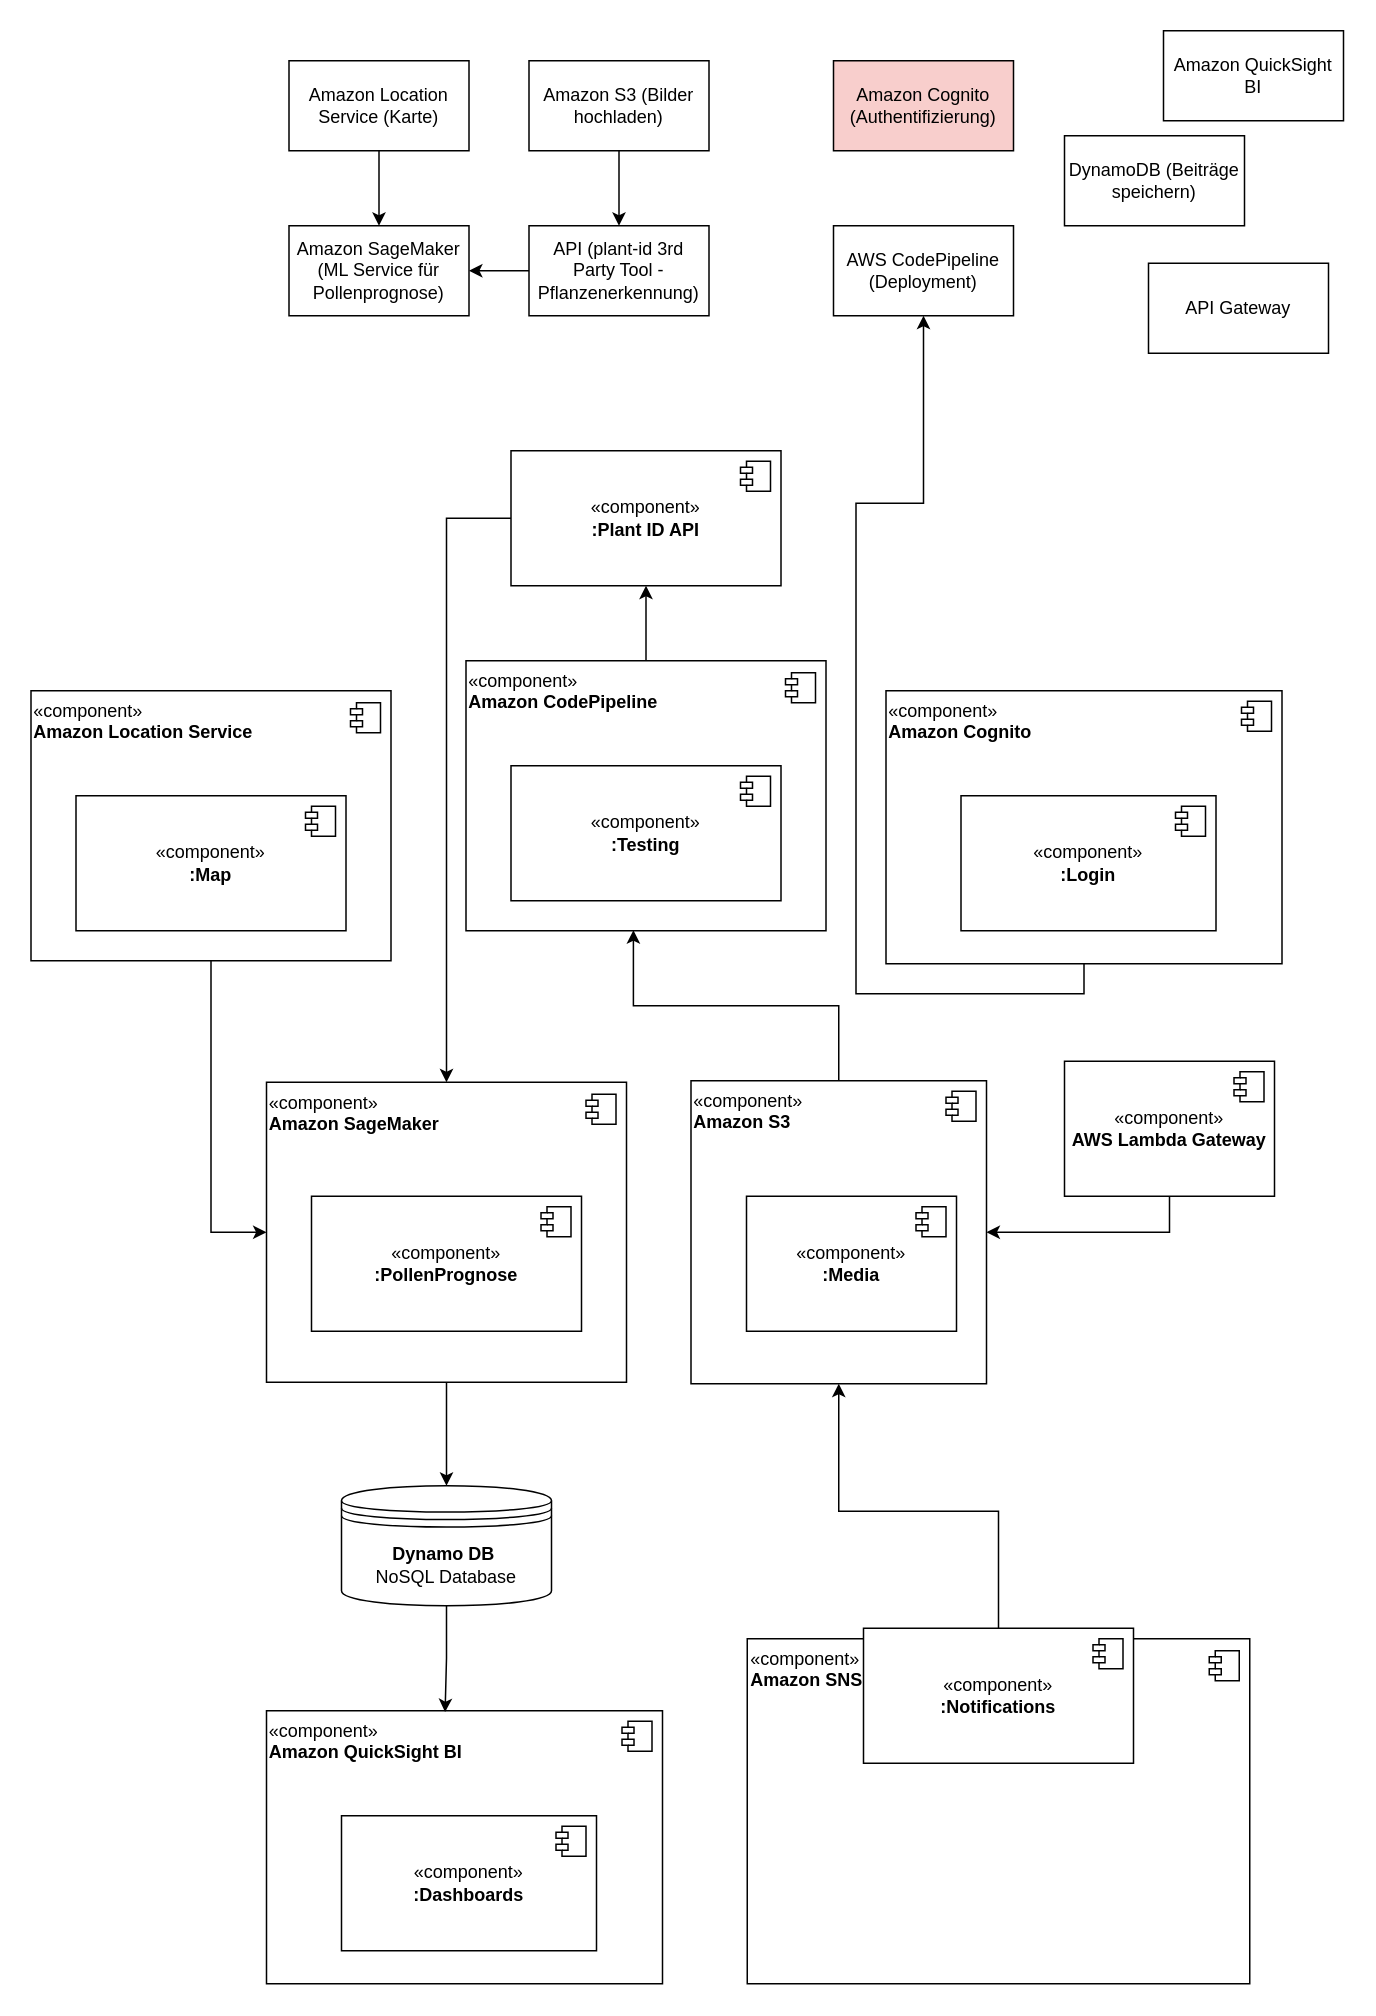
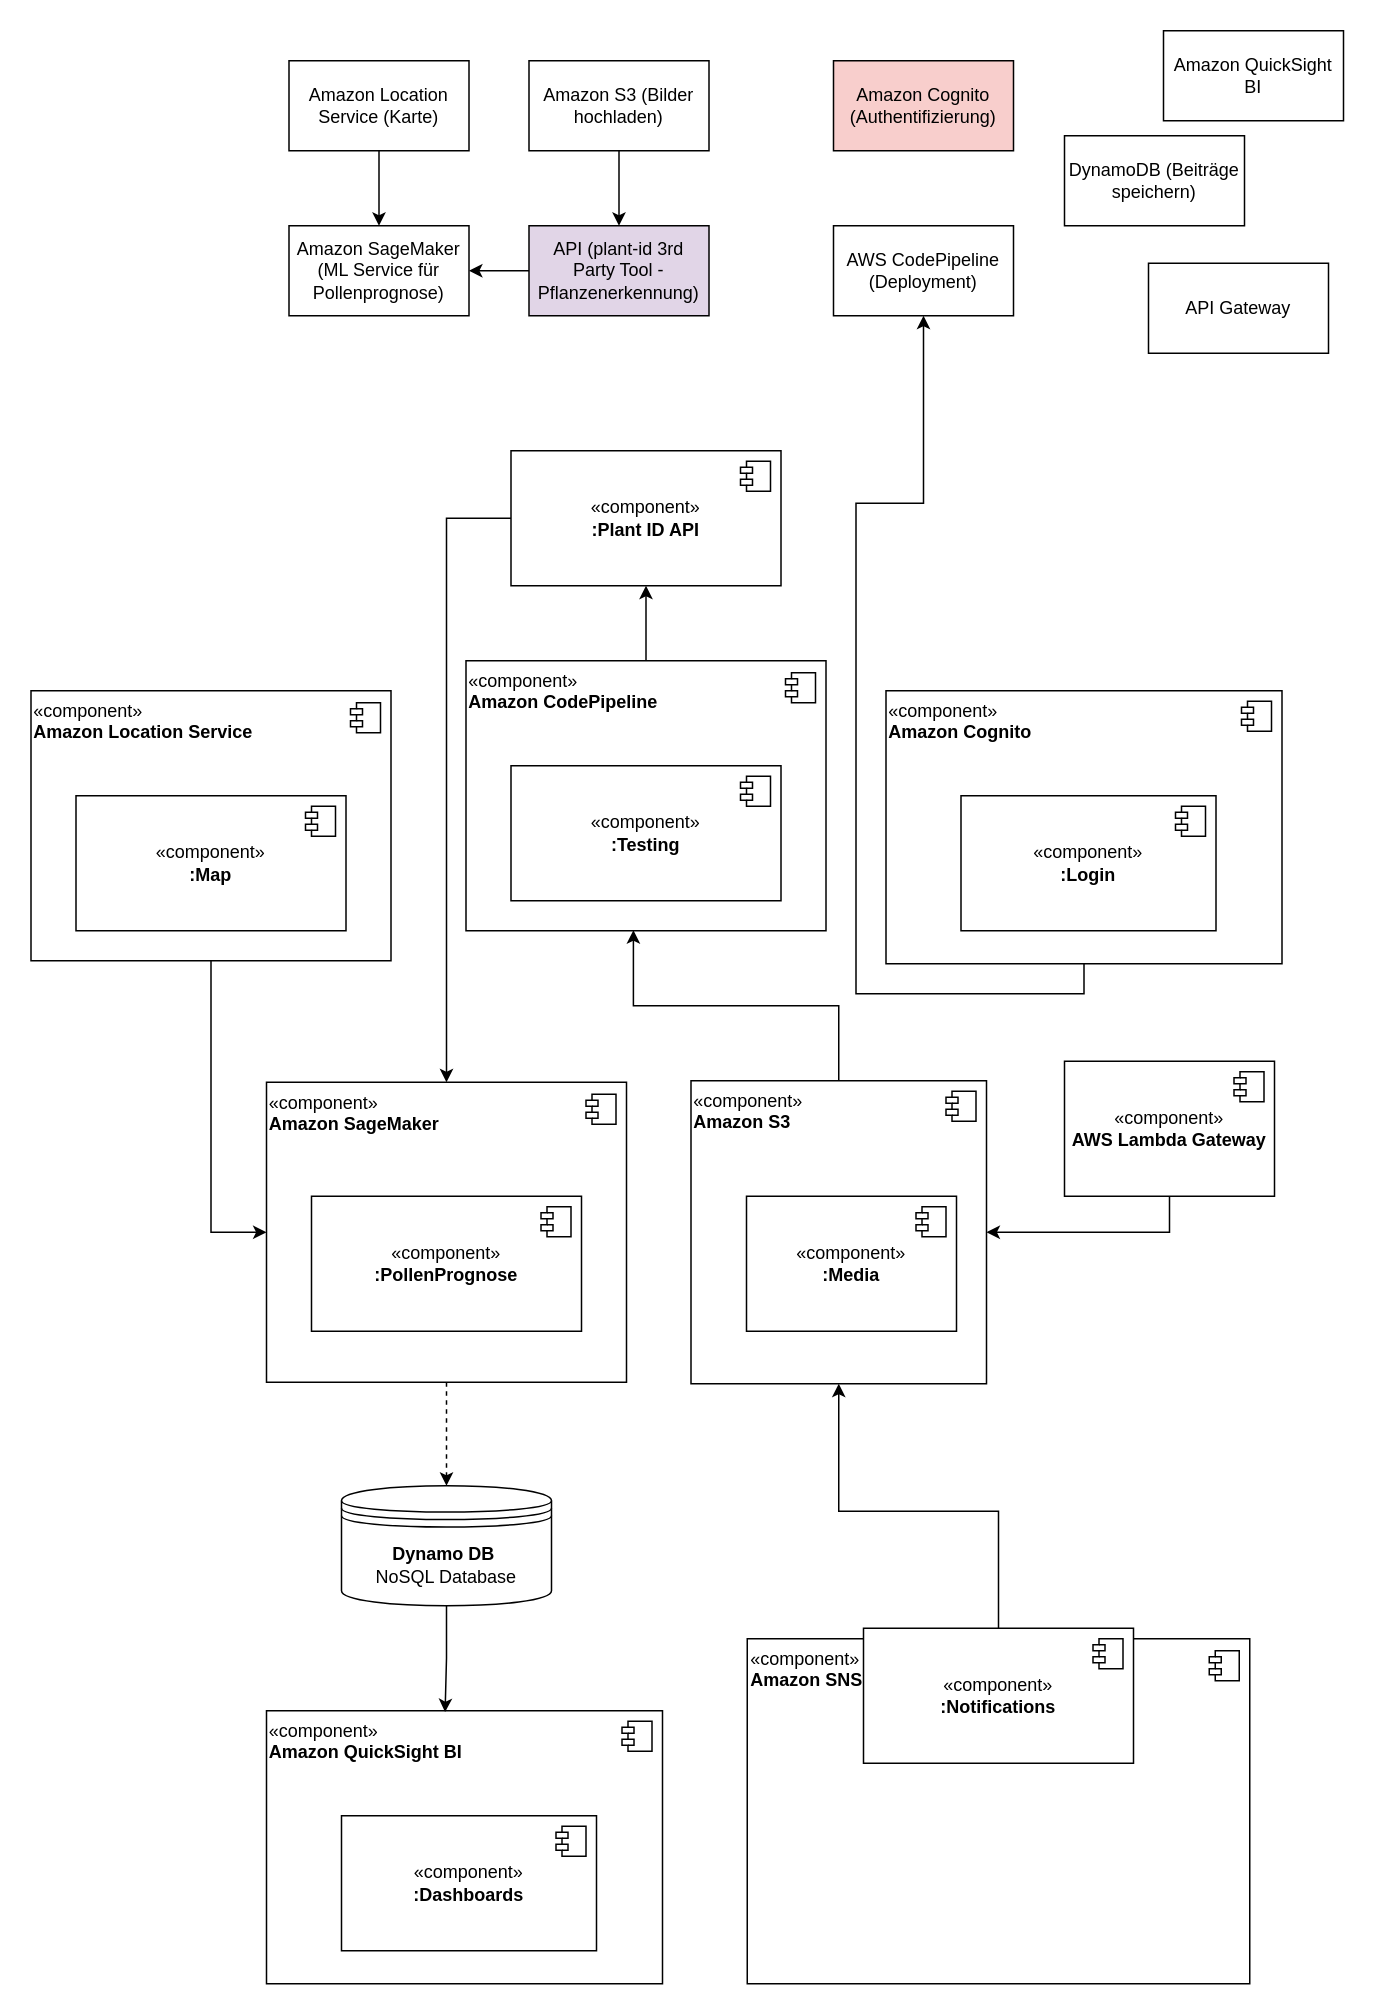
(619, 271) -> (619, 271)
(446, 1428) -> (446, 1428)
